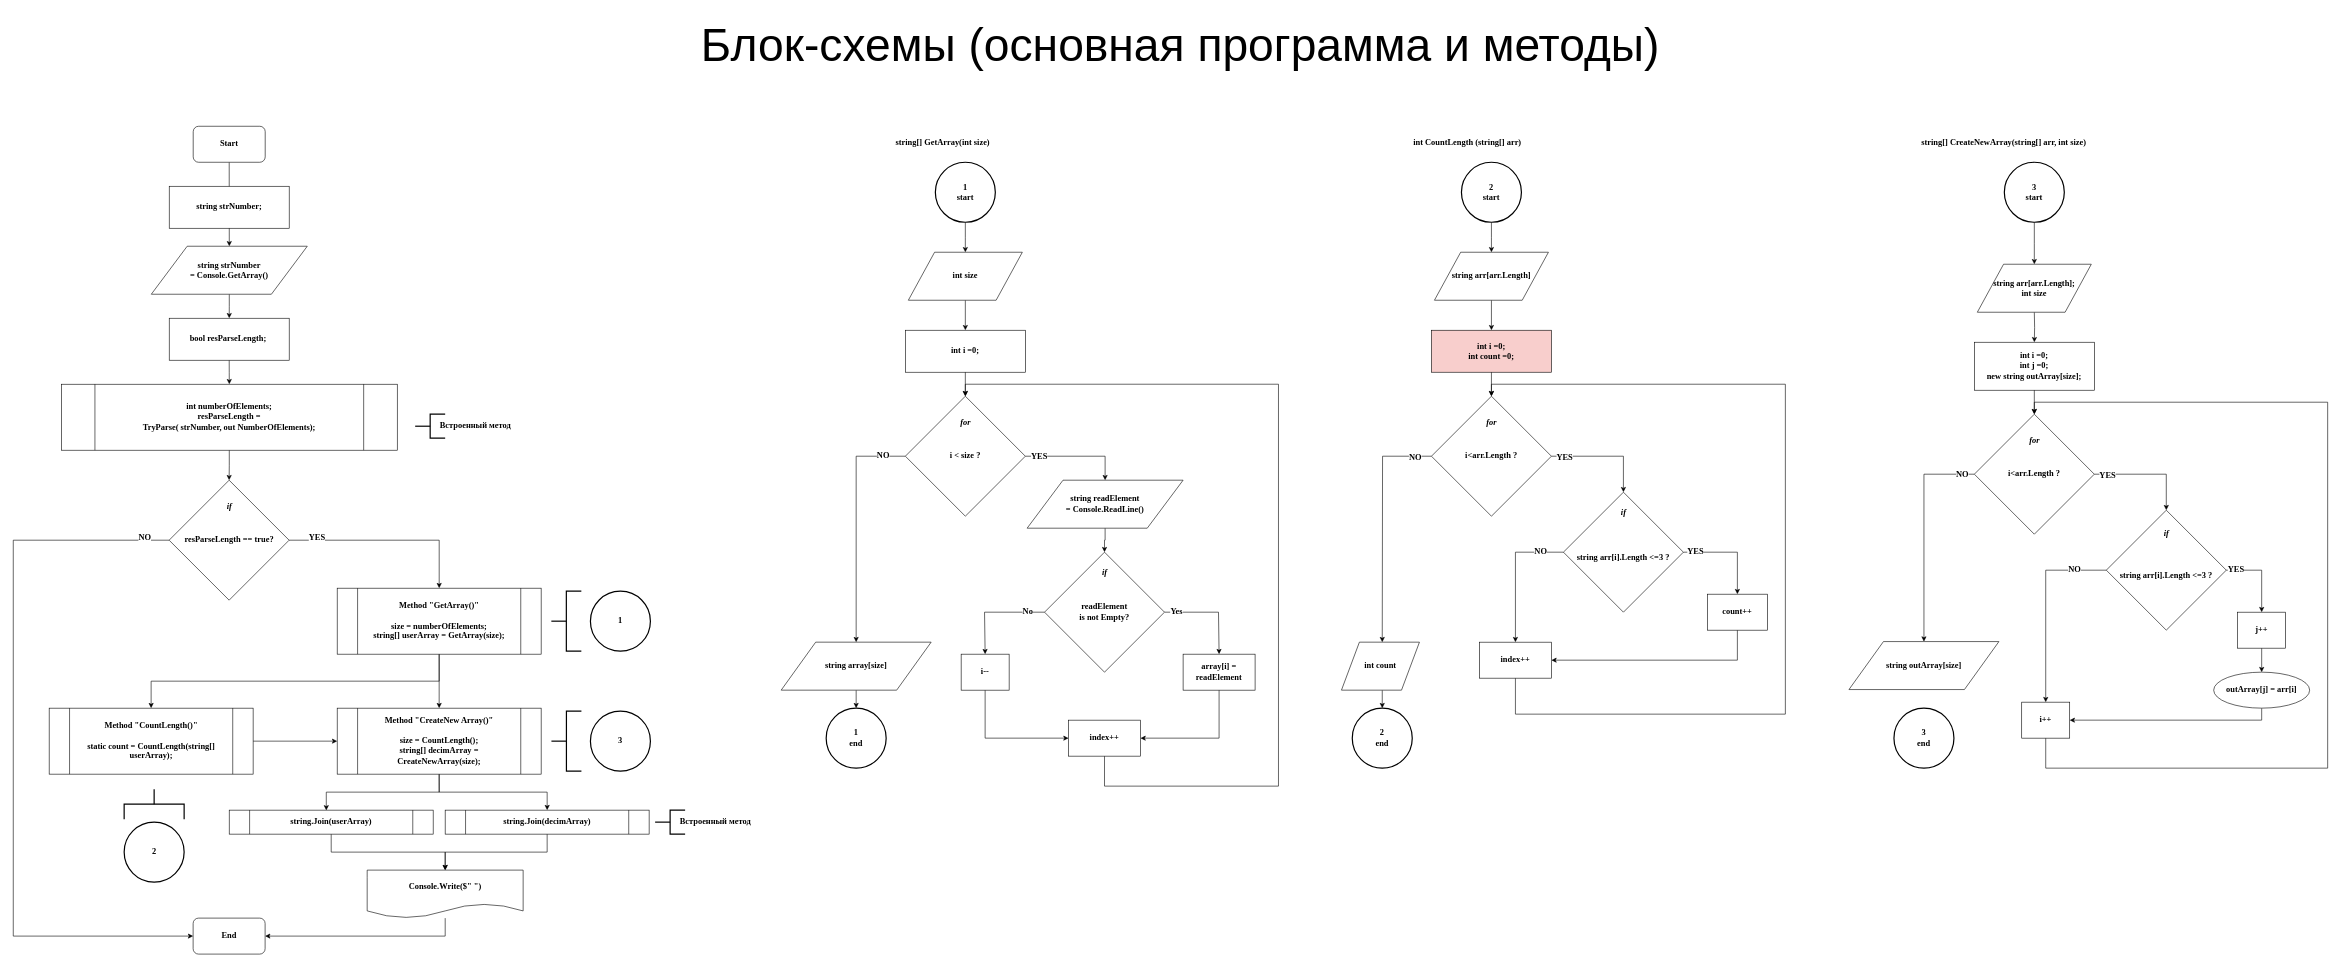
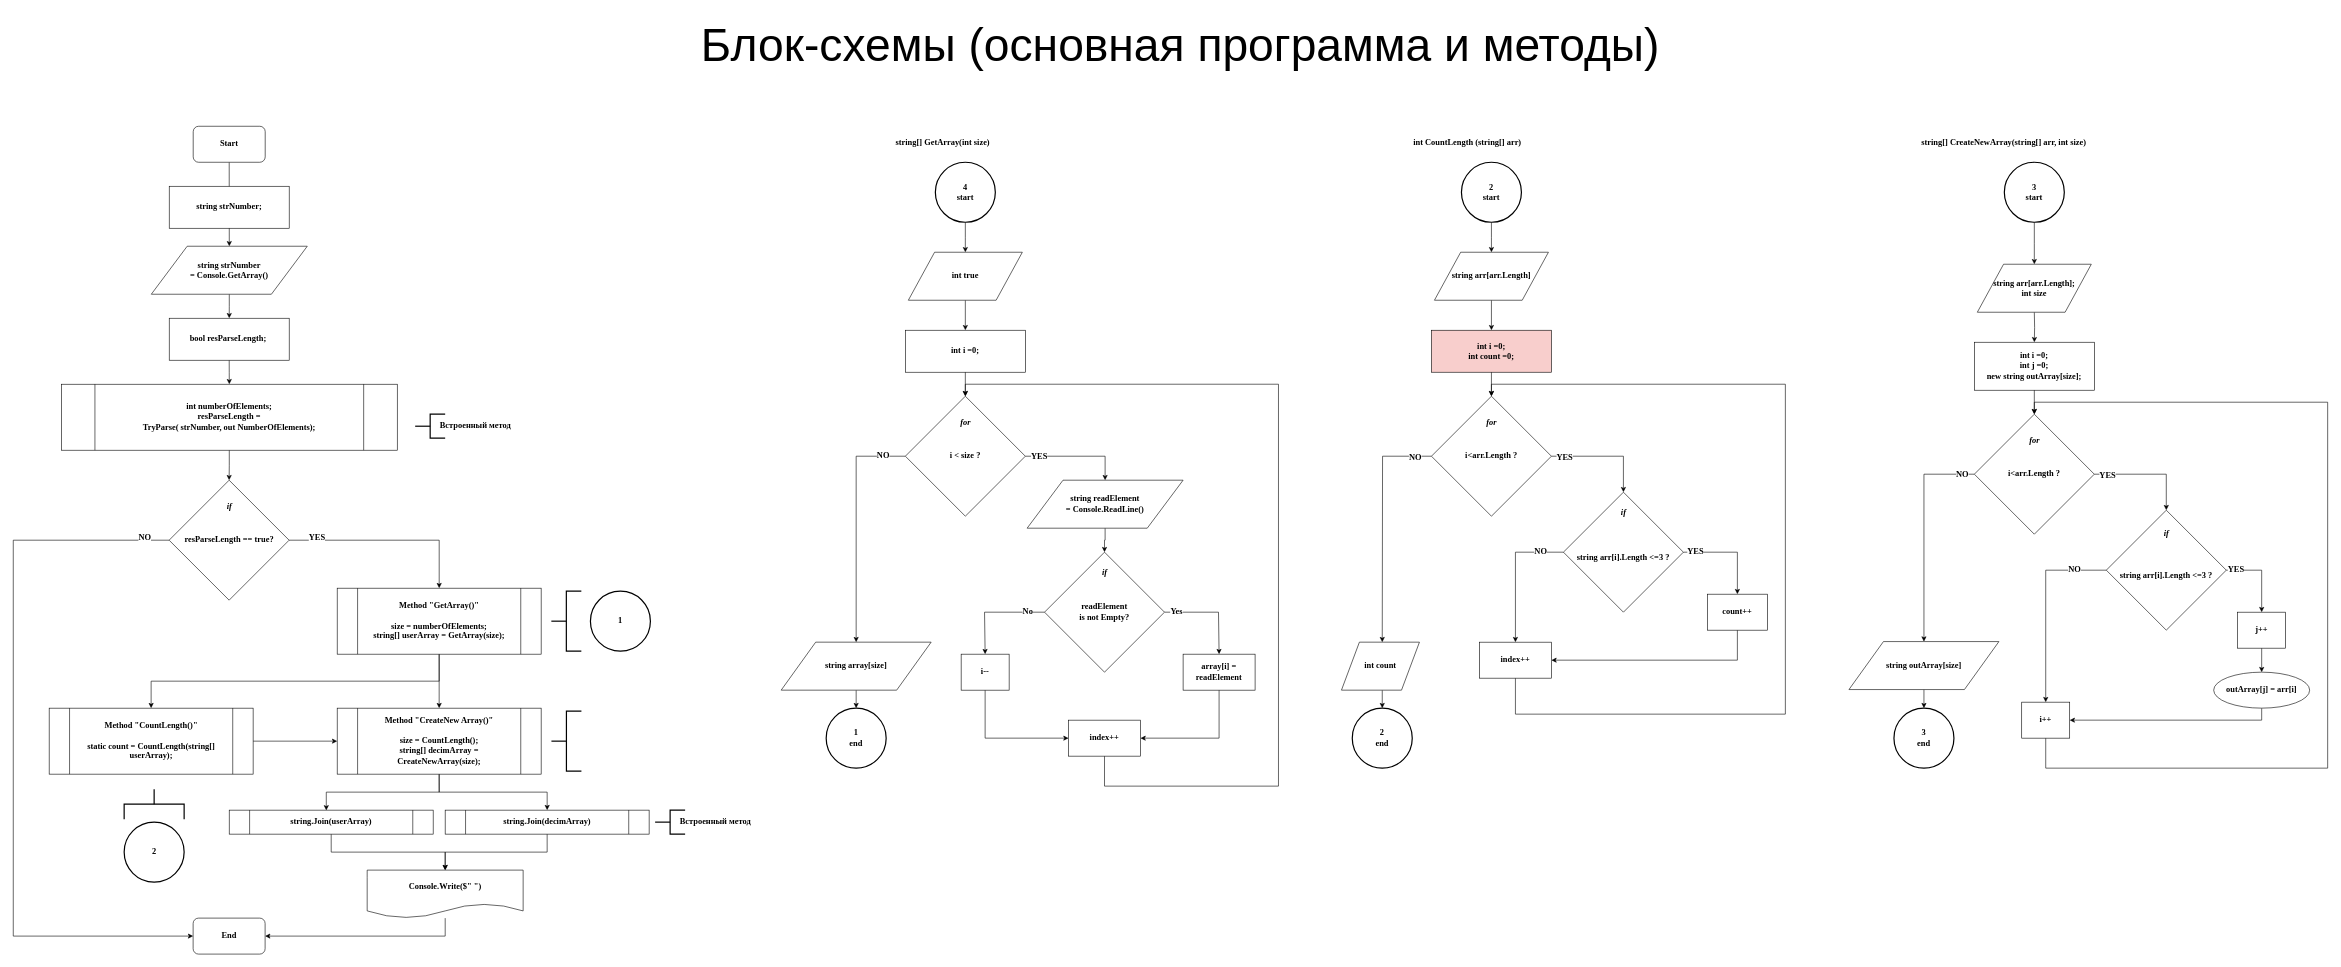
(965, 192) -> (965, 192)
(965, 276) -> (965, 276)
none -> (1924, 702)
(620, 741) -> none
